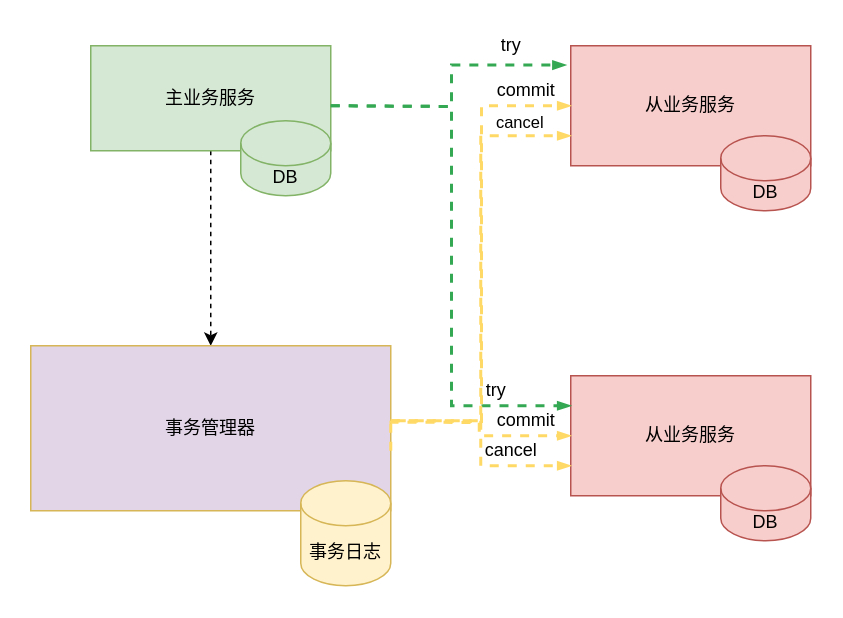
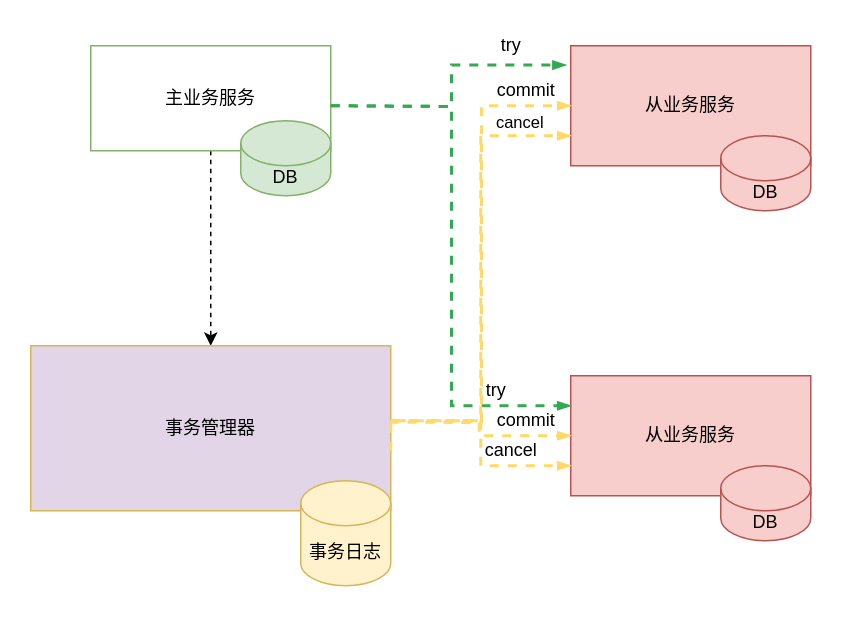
(211, 98) -> (211, 98)
